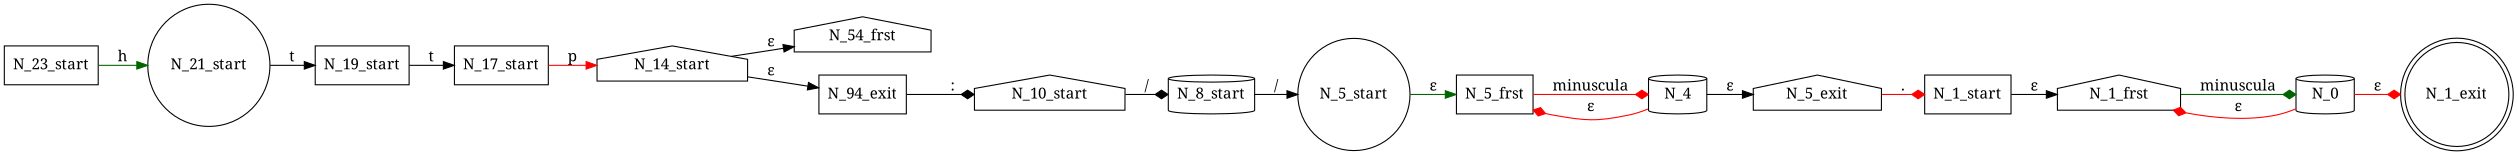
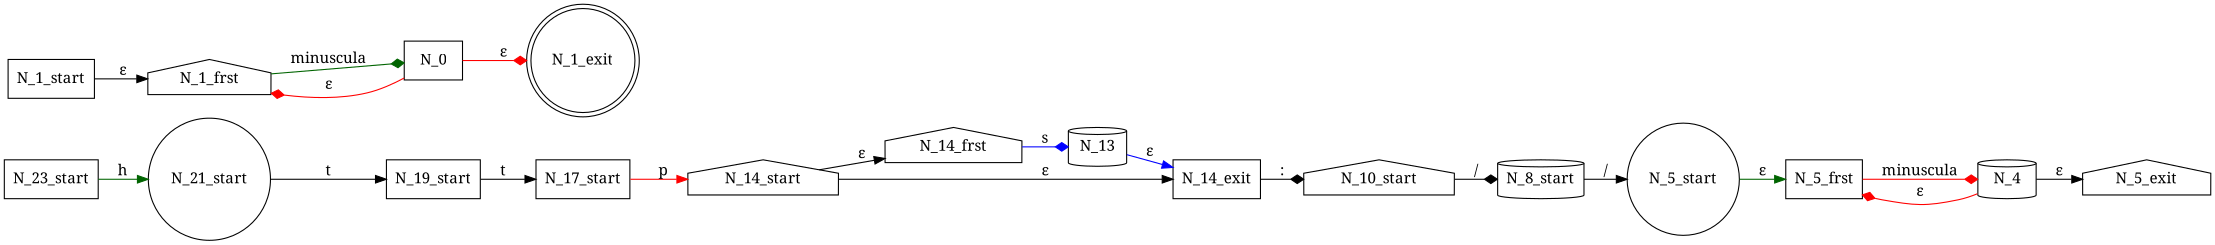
(863, 36) -> (953, 147)
(863, 94) -> (1217, 179)
(1897, 94) -> none
(2325, 94) -> (433, 61)
none -> (1098, 147)
